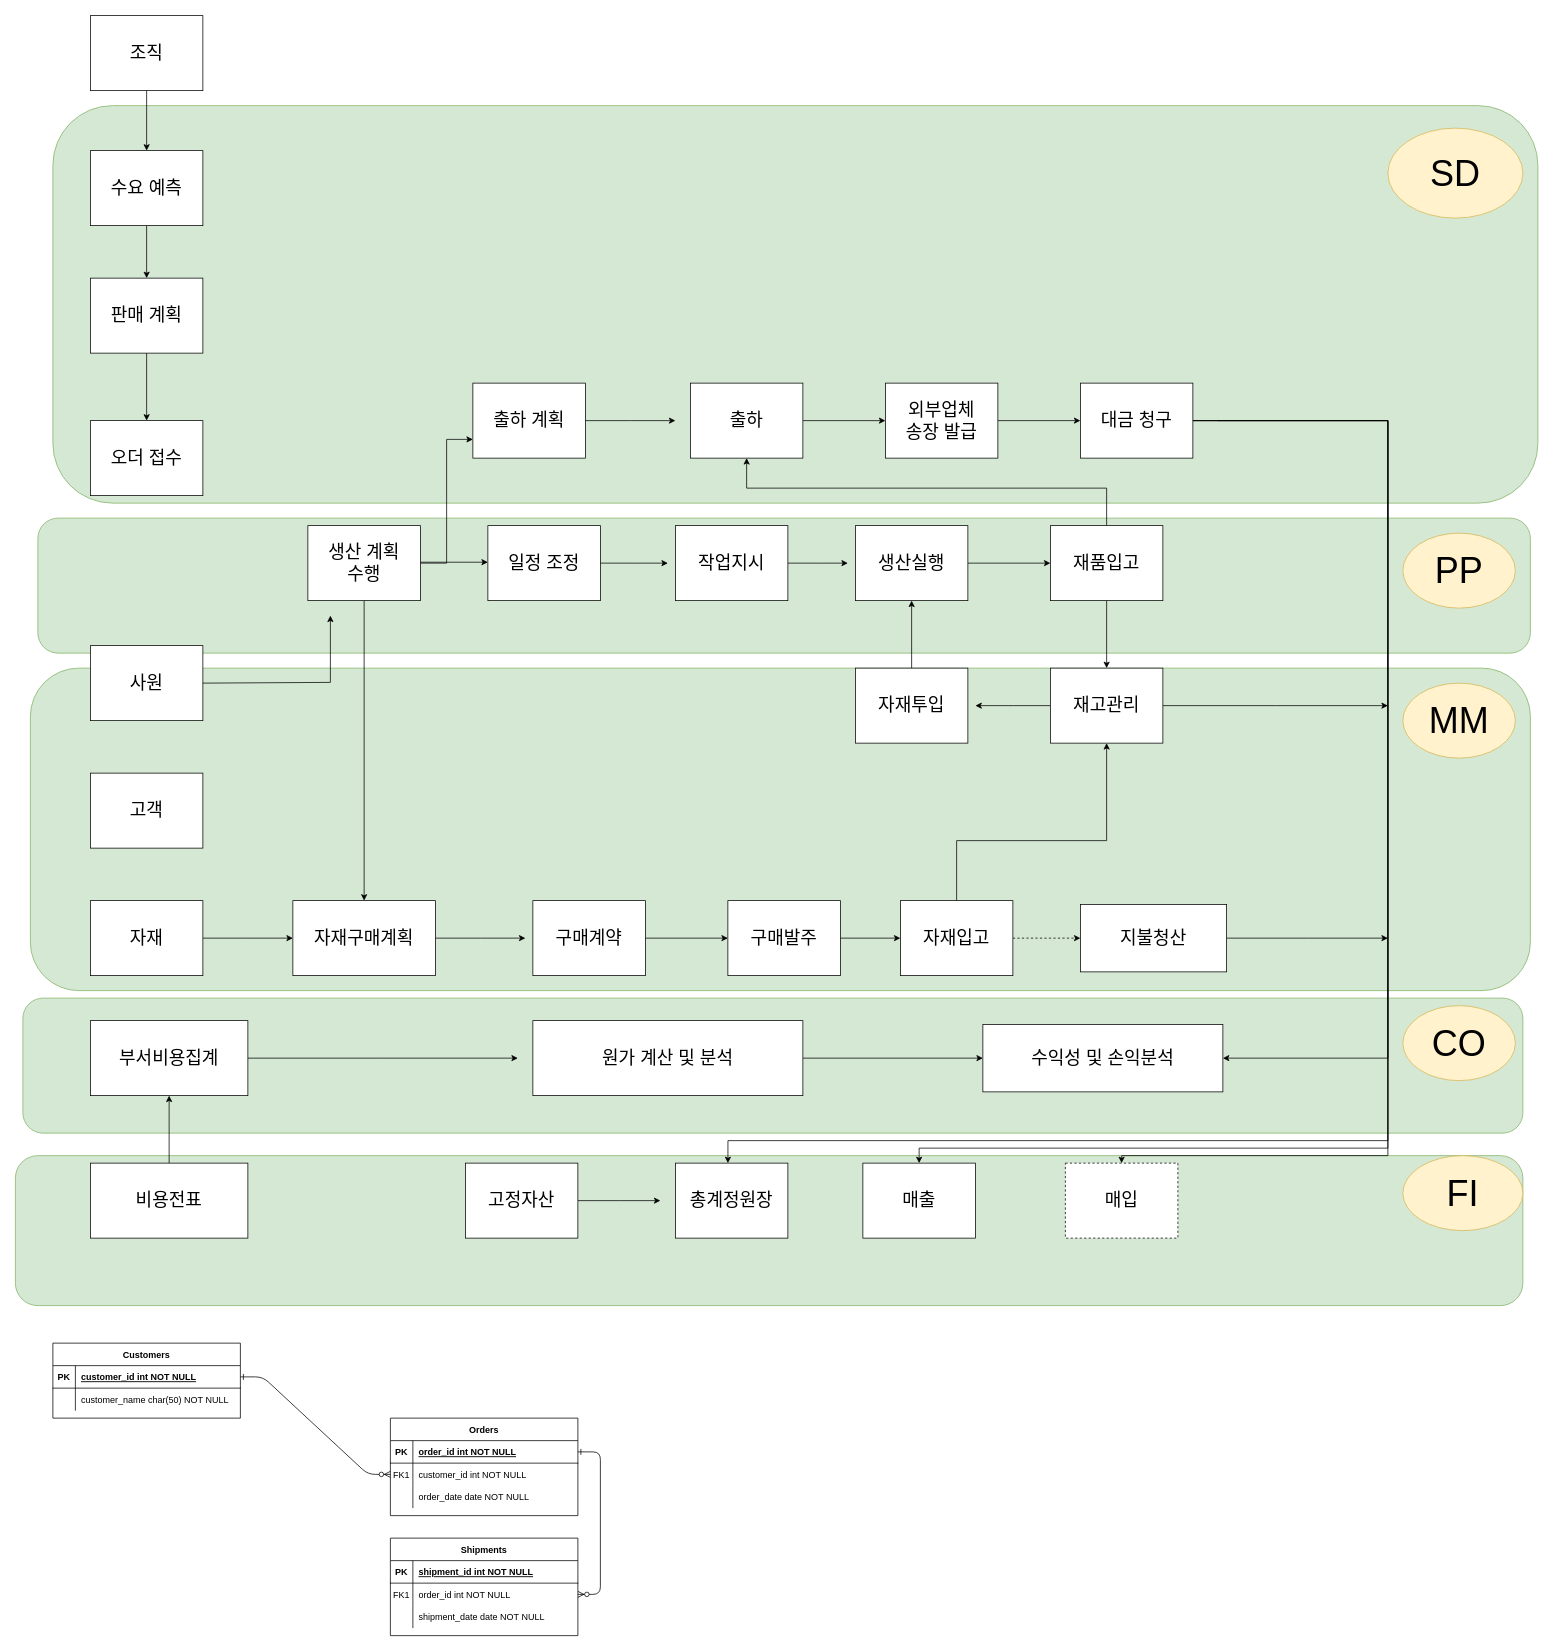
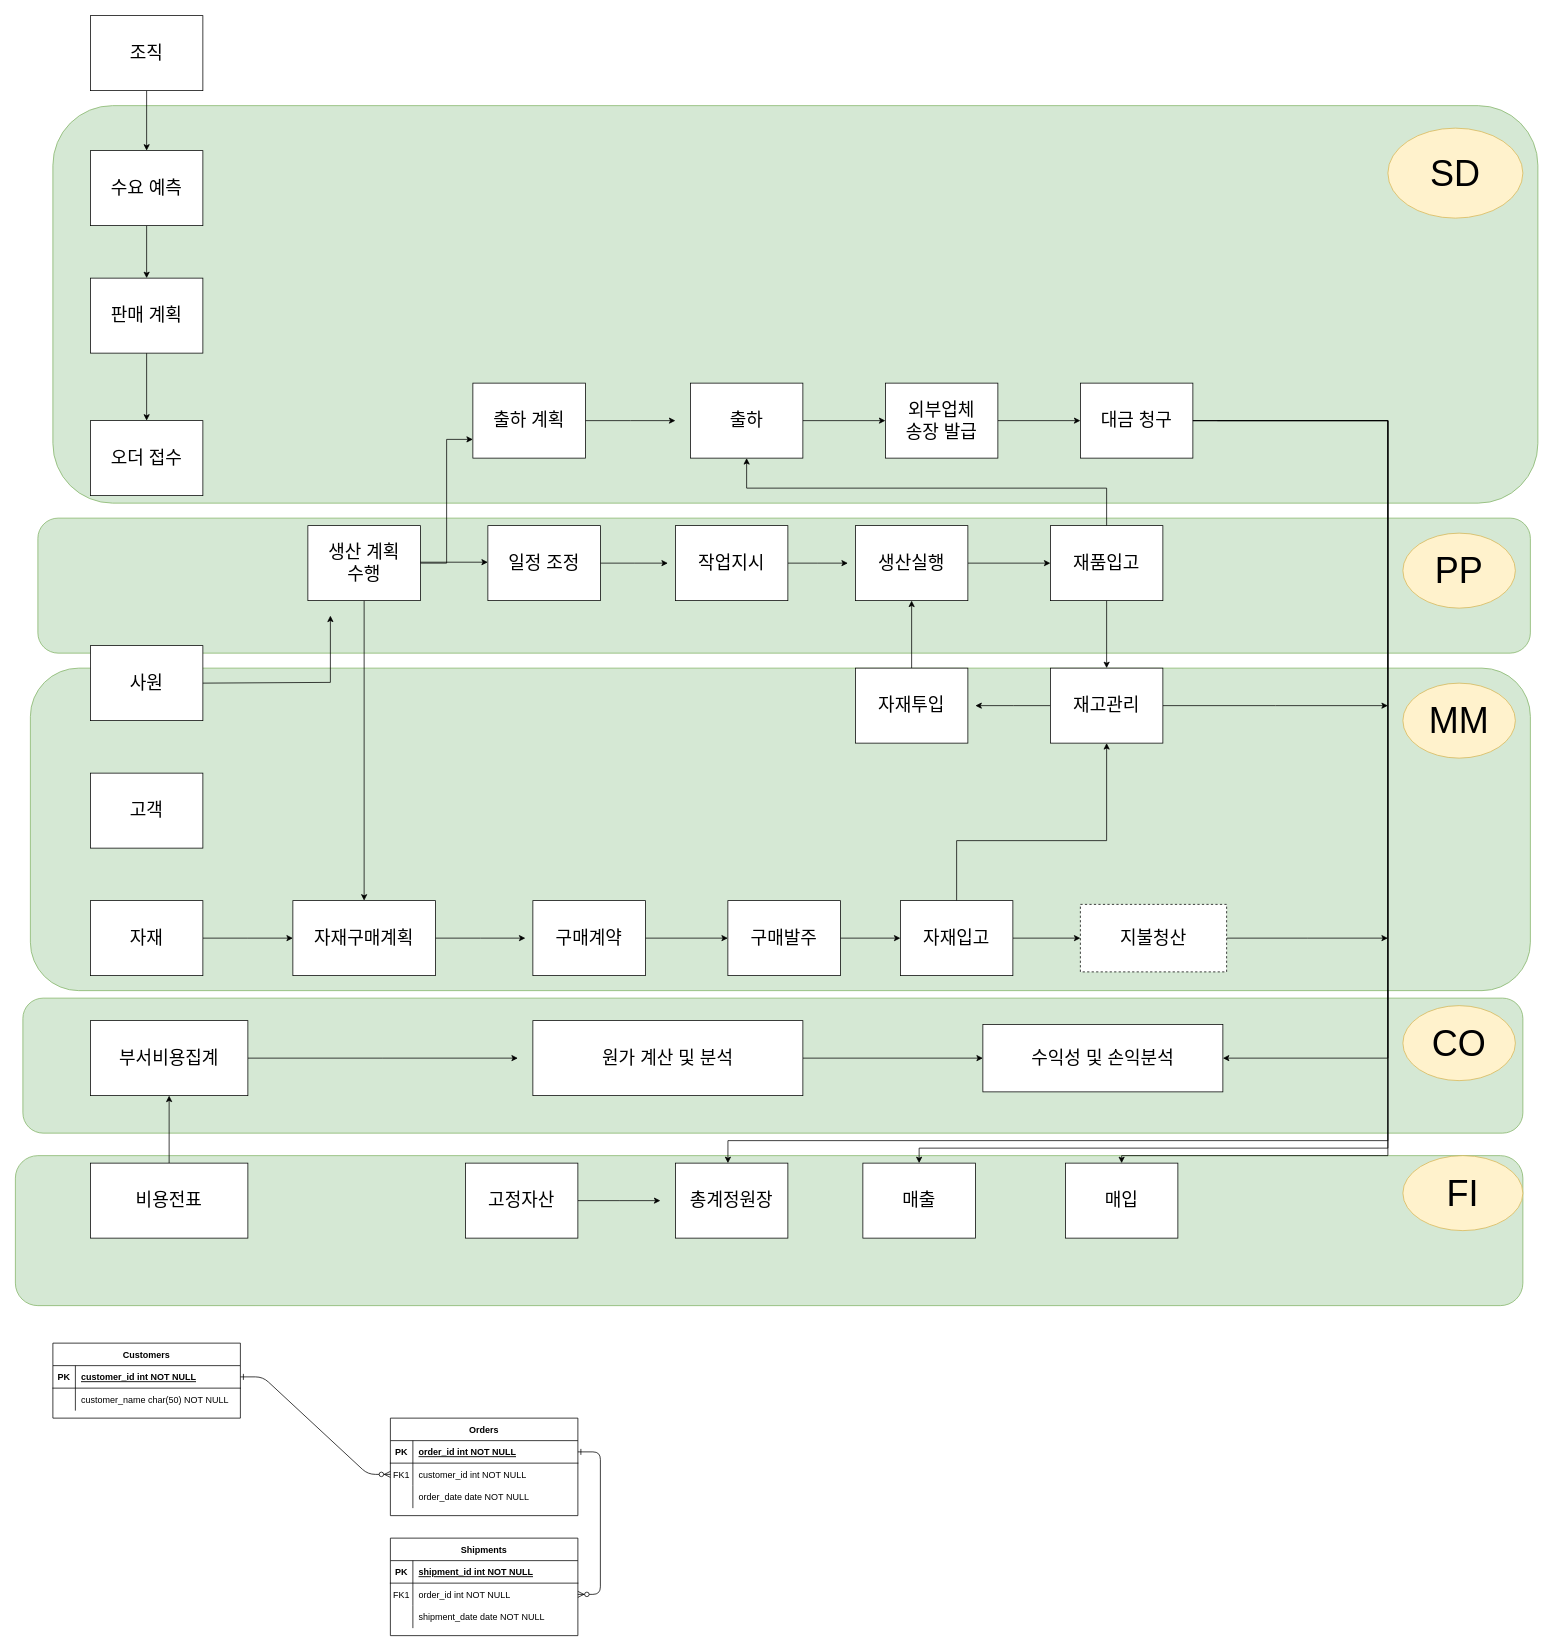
(1044, 938) -> (1044, 938)
(1154, 938) -> (1154, 938)
(1122, 1200) -> (1122, 1200)
